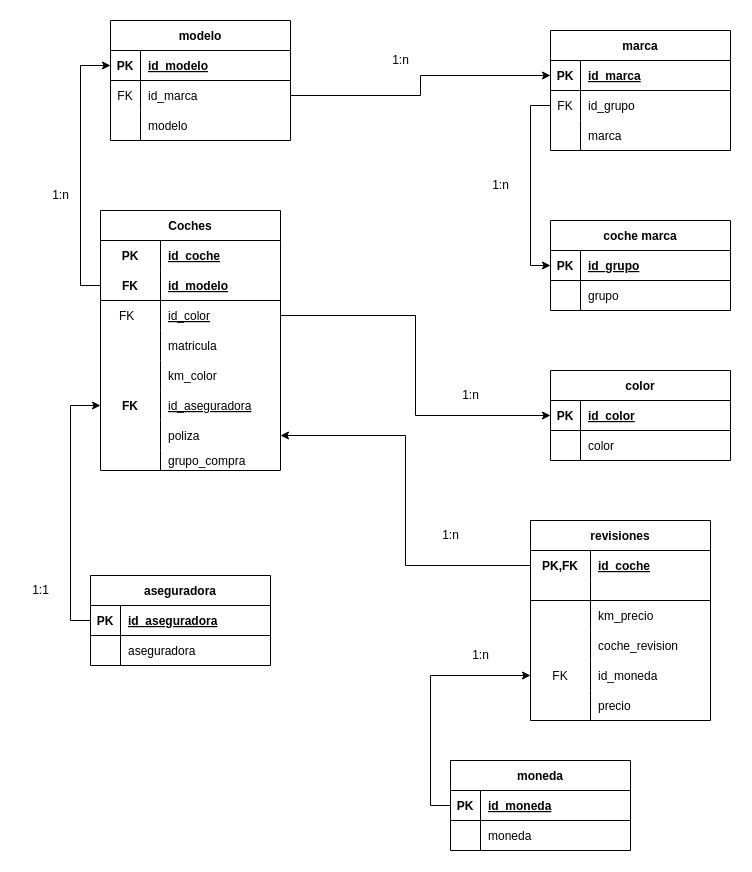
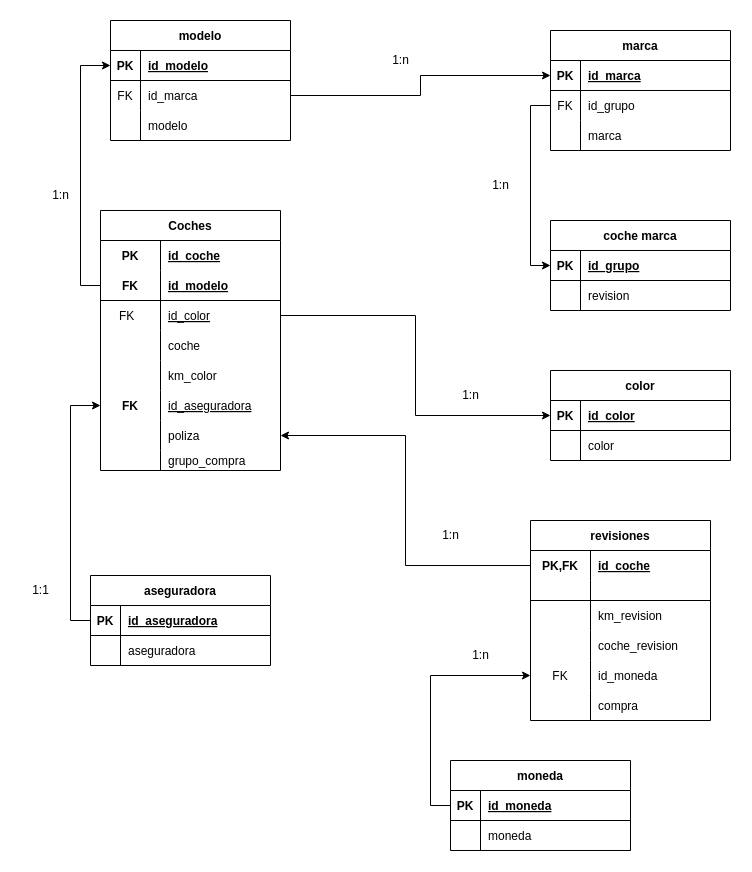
(605, 296) -> (612, 296)
(195, 346) -> (185, 346)
(627, 616) -> (632, 616)
(617, 706) -> (618, 706)
